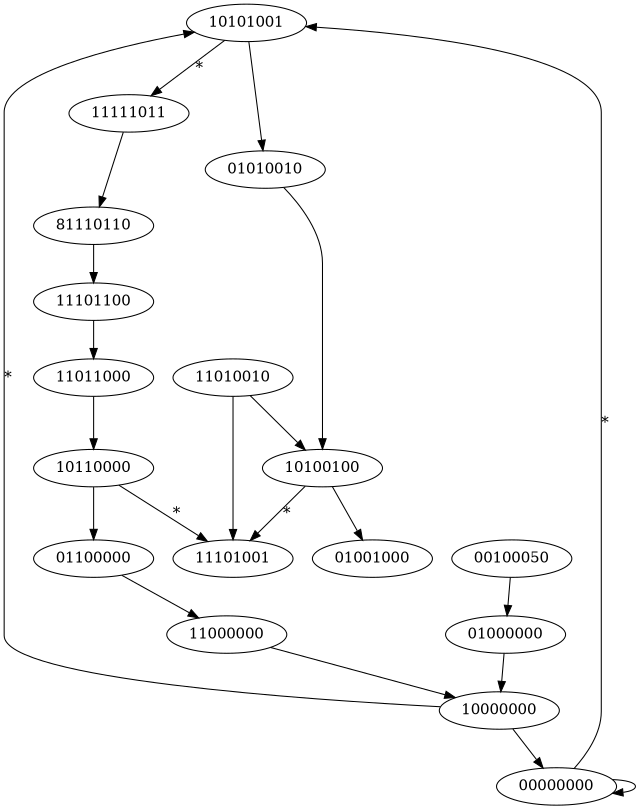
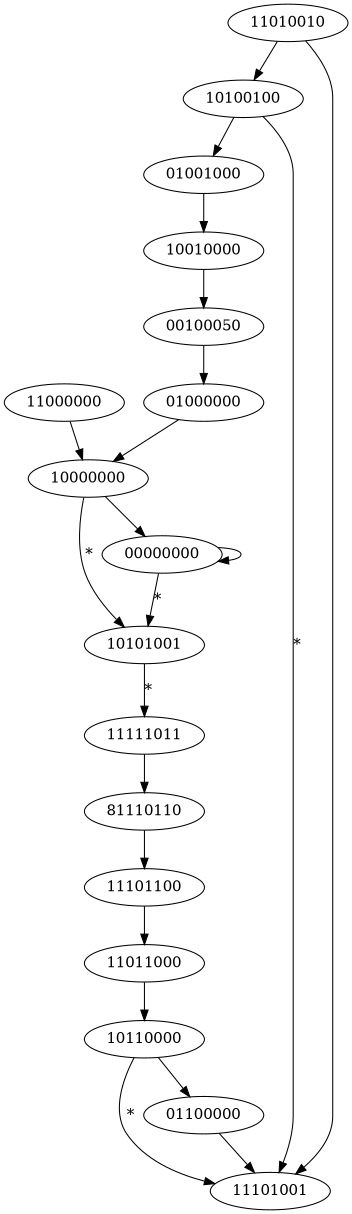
(265, 170) -> none
none -> (204, 251)
(156, 594) -> (233, 1149)
